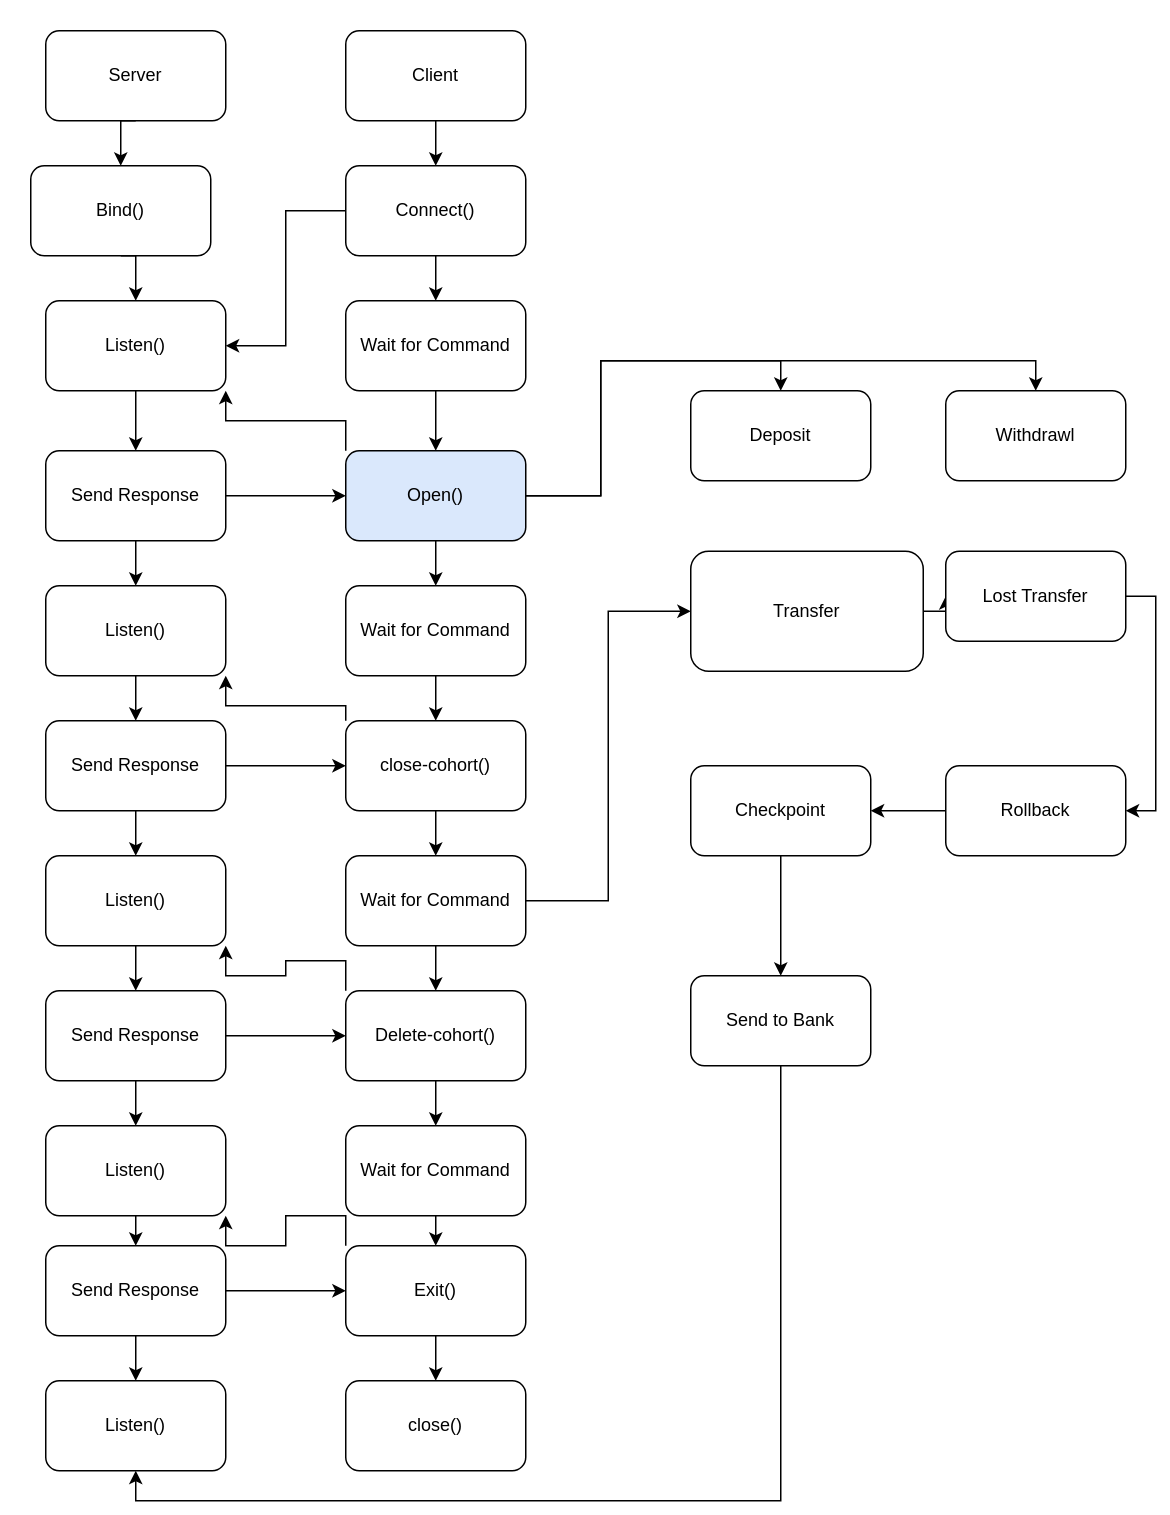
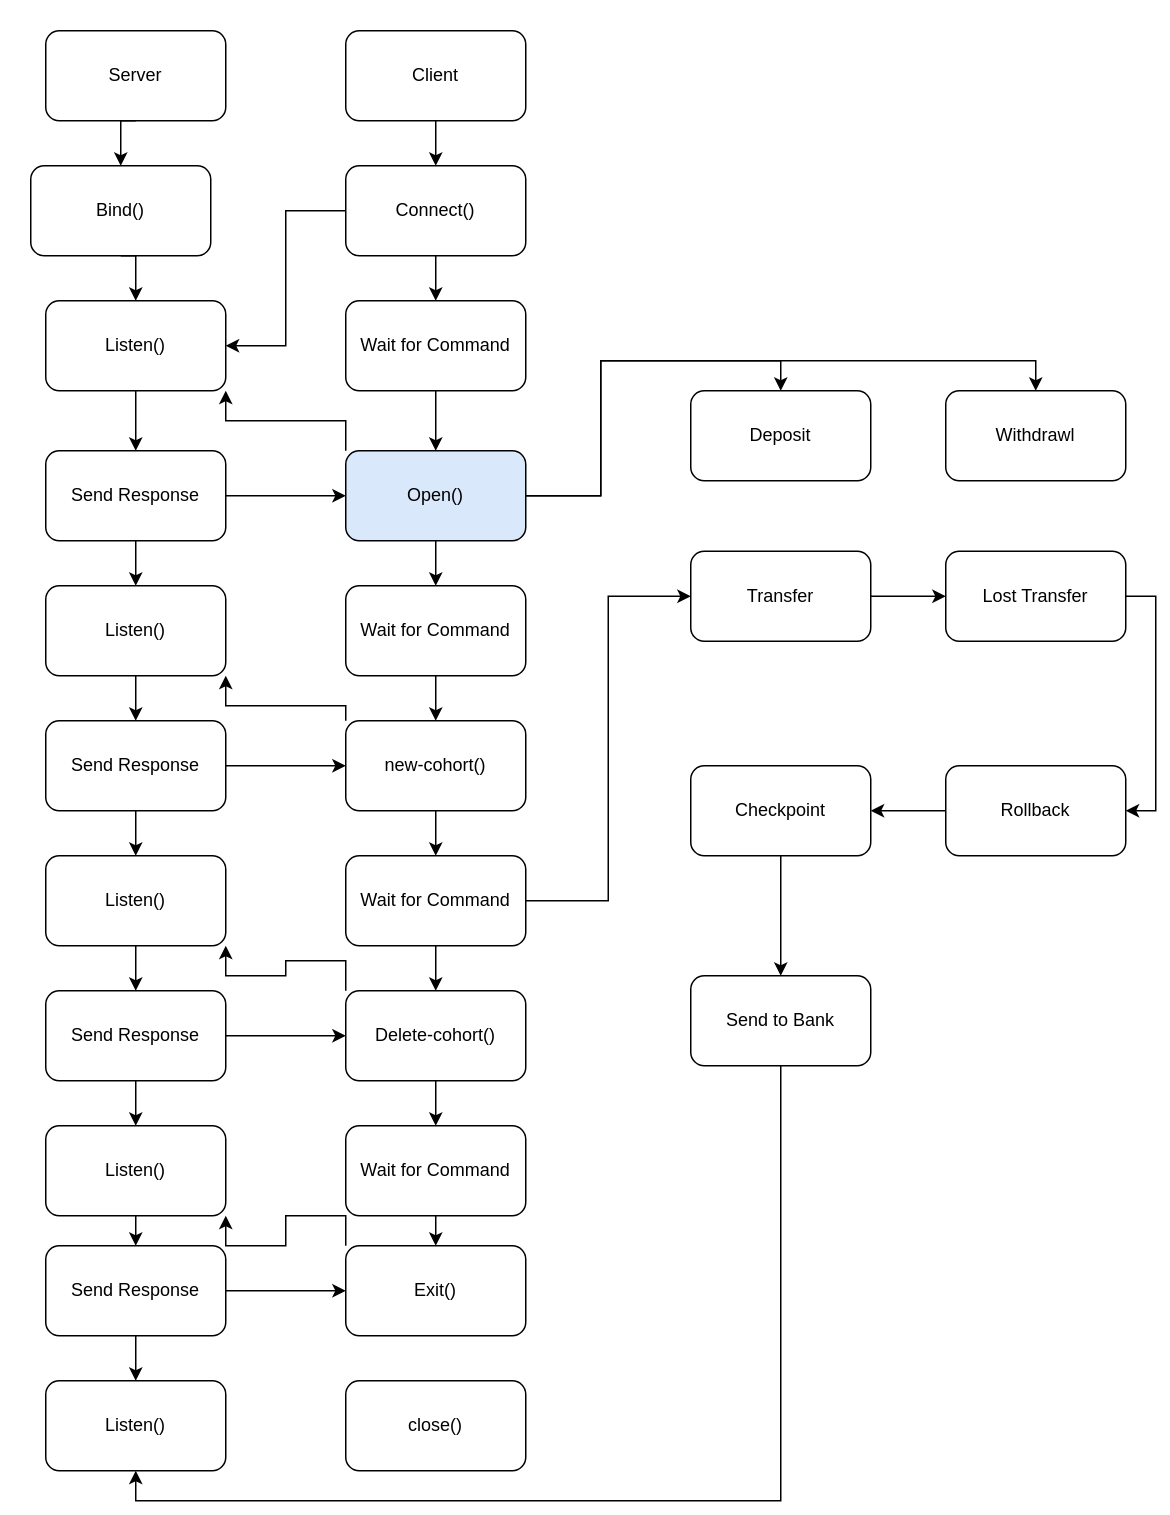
(807, 611) -> (781, 596)
(436, 766) -> (436, 766)
(436, 1353) -> none
